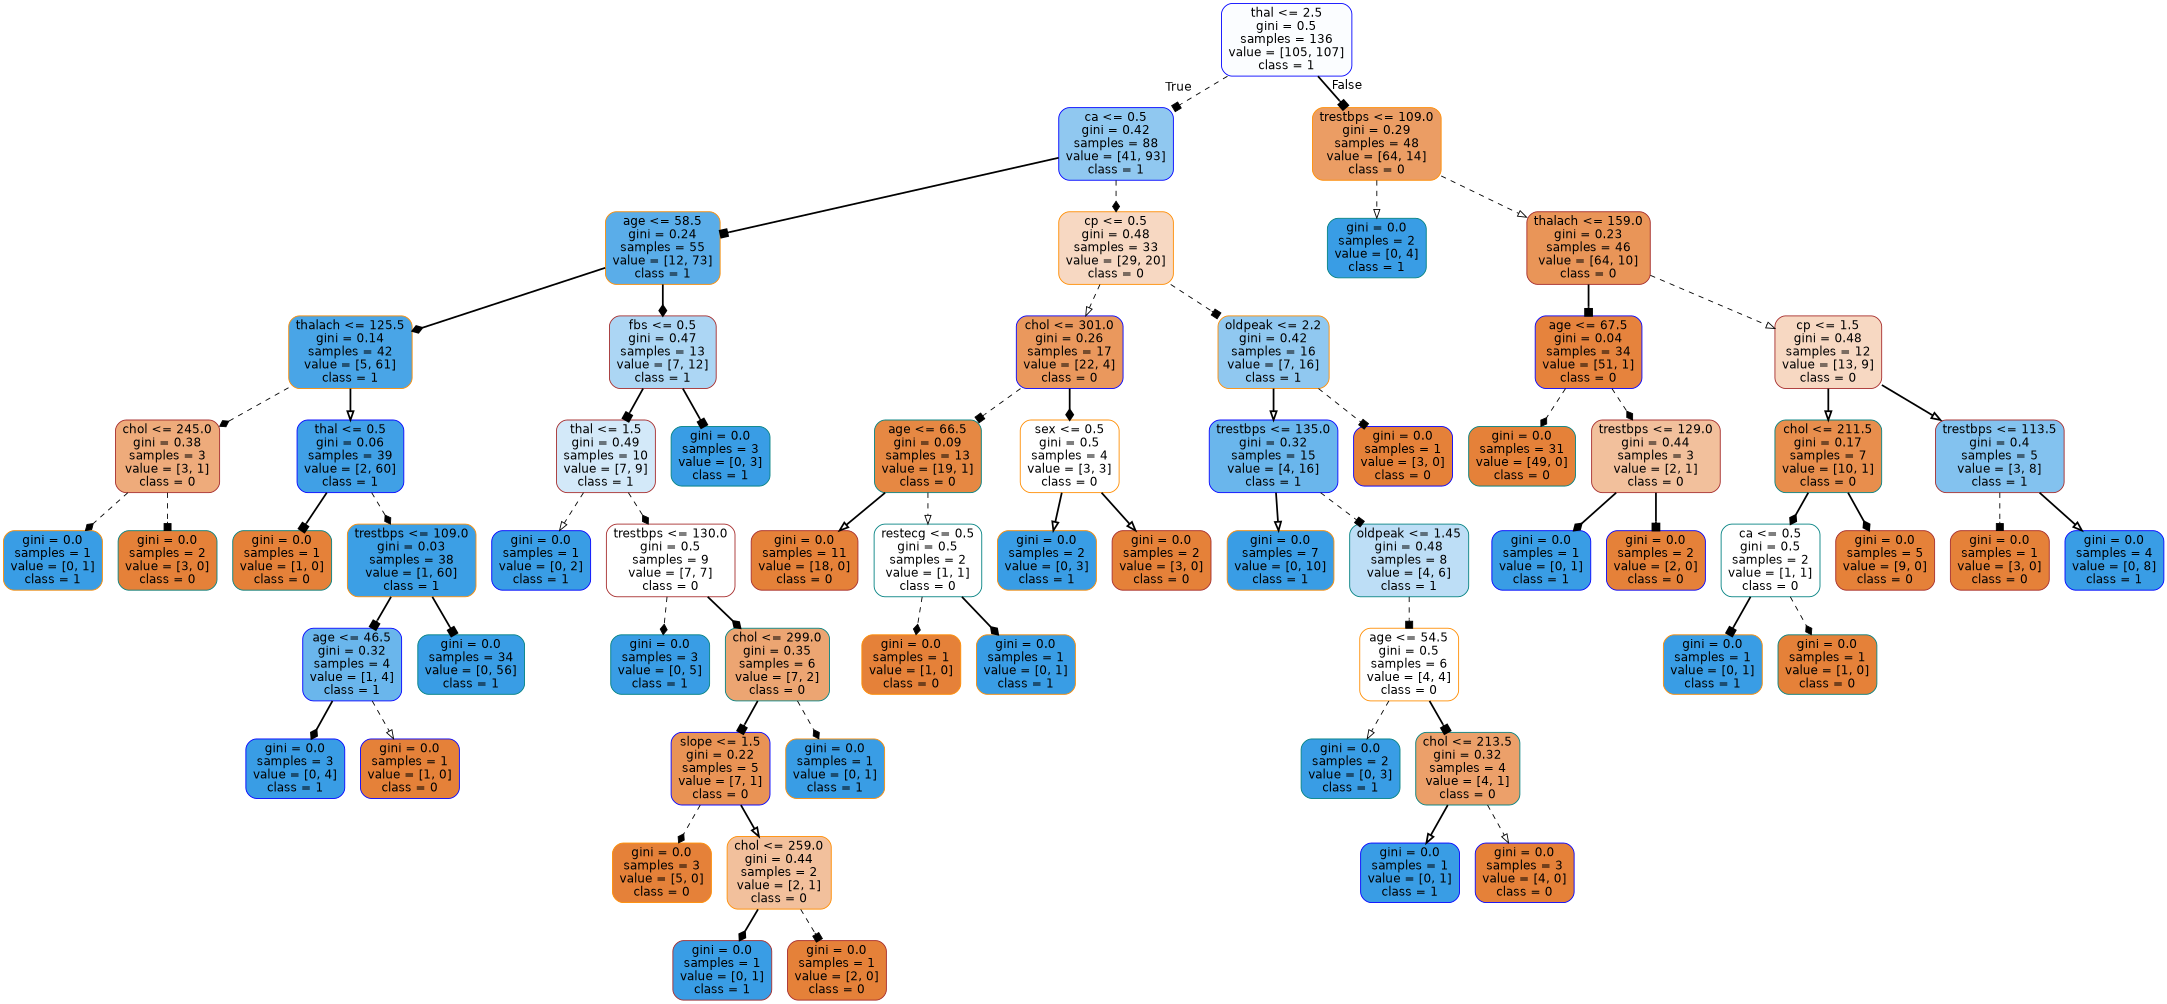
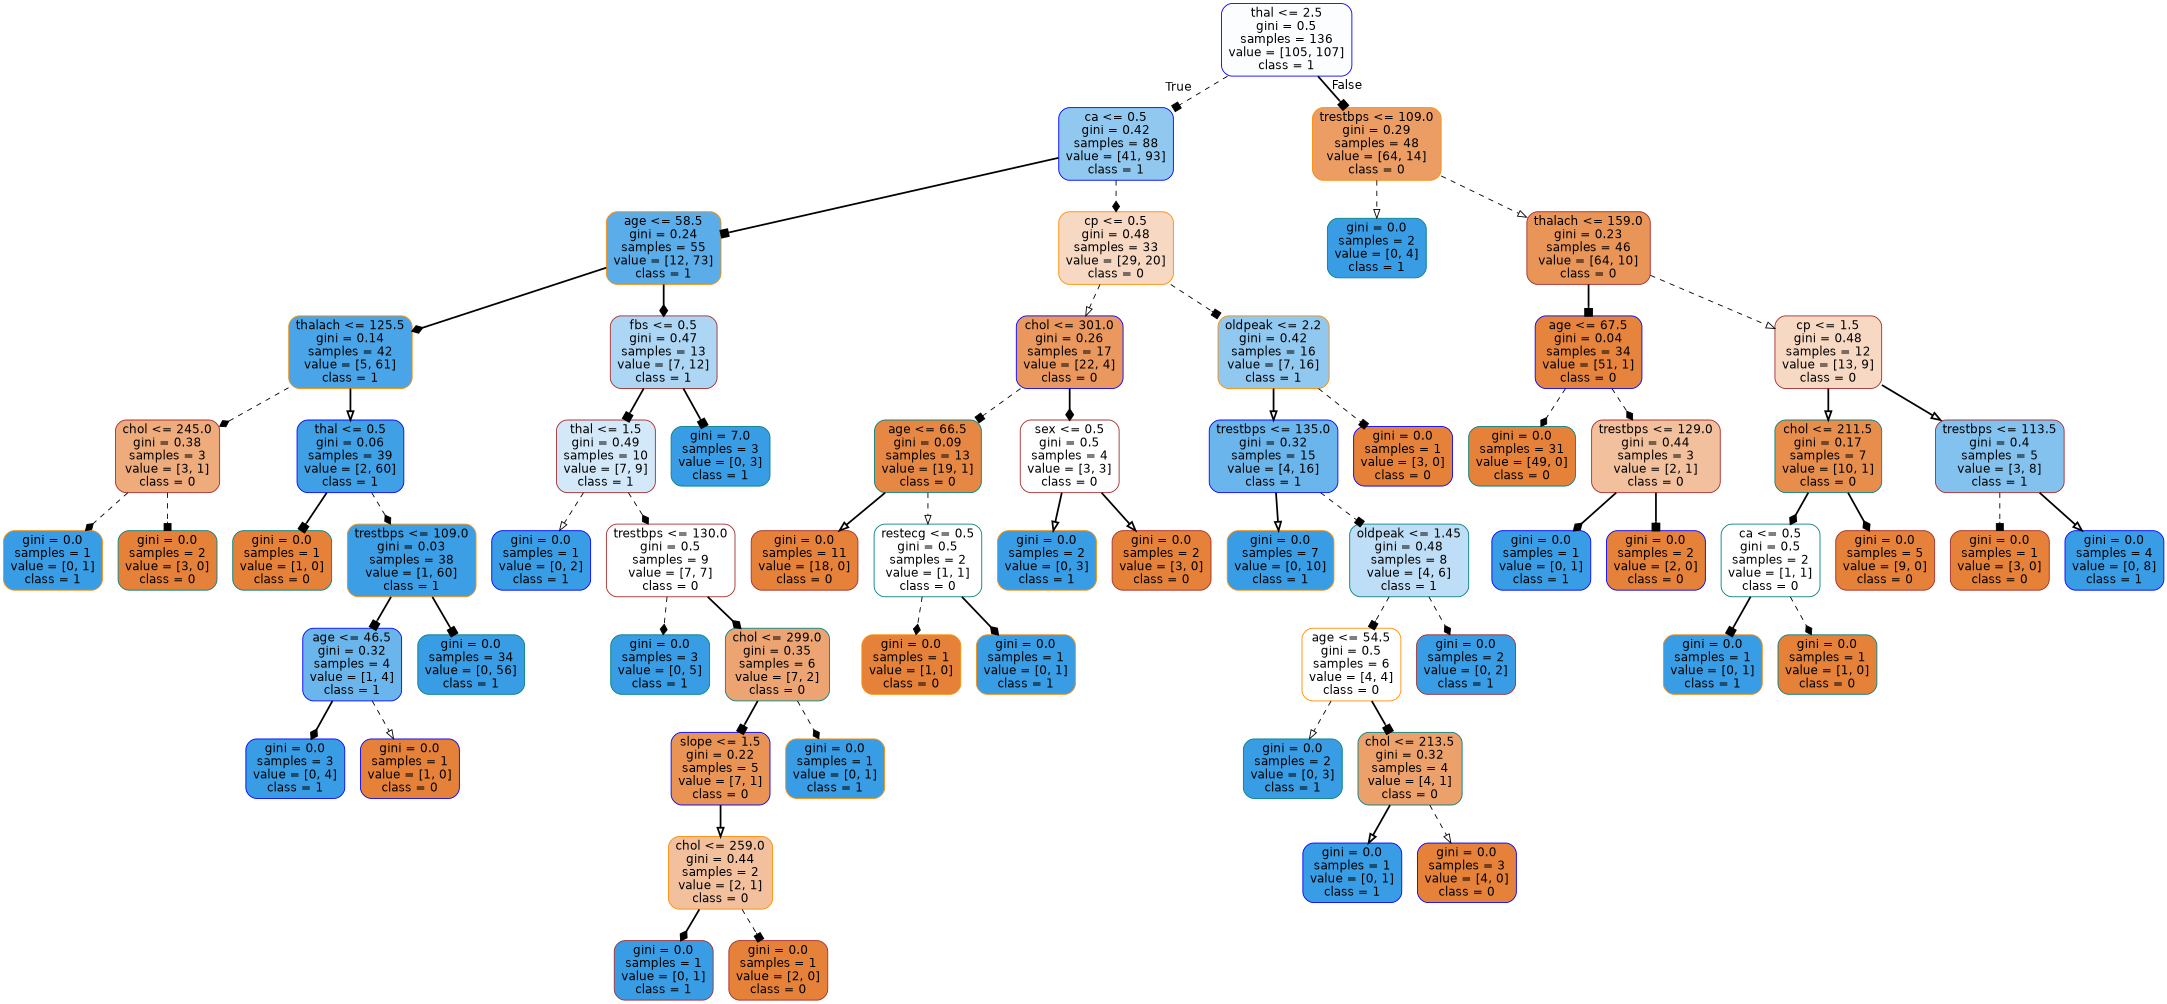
(721, 456) -> (721, 456)
(1070, 456) -> (1070, 456)
none -> (1466, 665)
(662, 873) -> none
